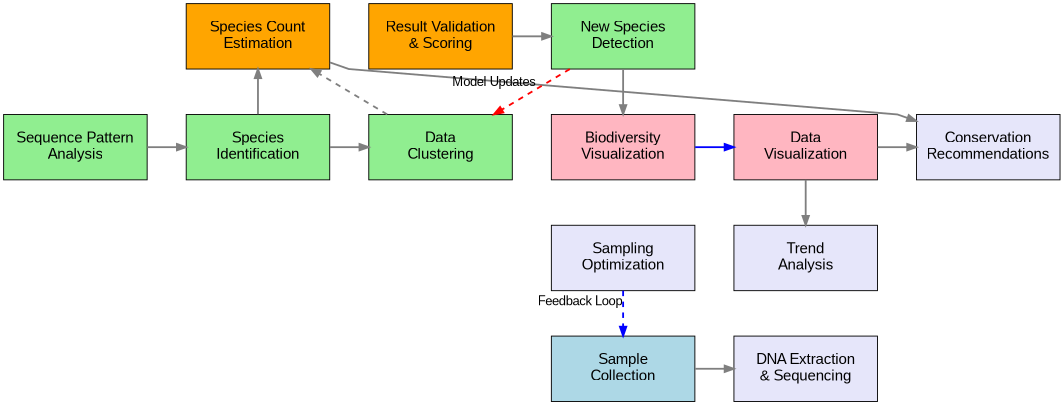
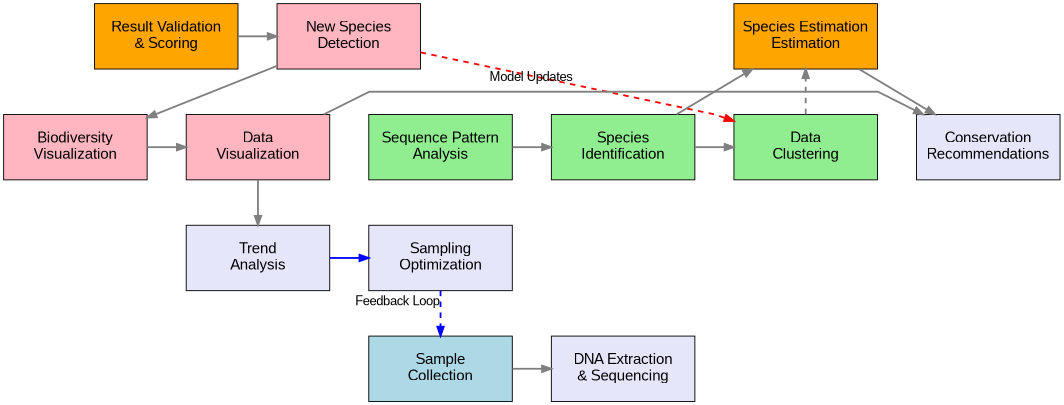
(258, 36) -> (806, 36)
(623, 36) -> (349, 36)
(710, 147) -> (162, 147)
none -> (345, 258)
